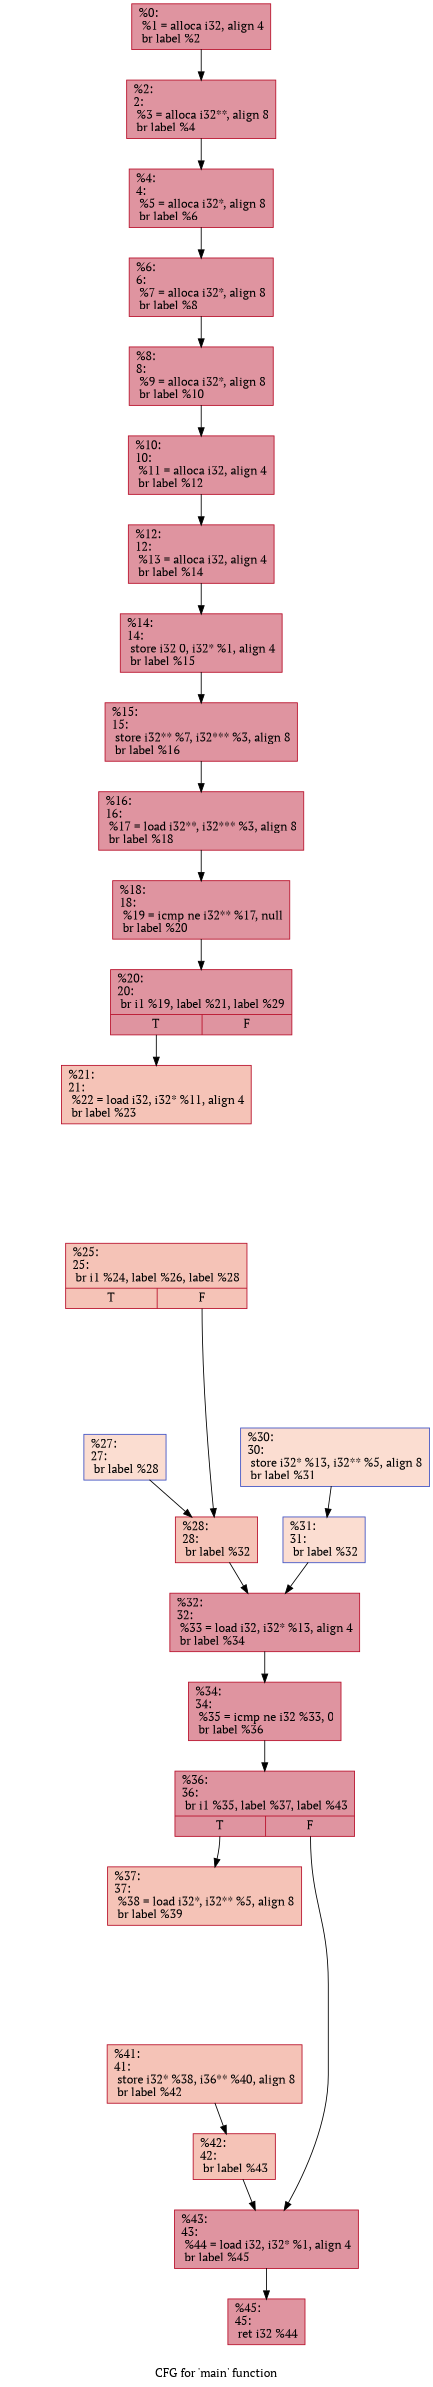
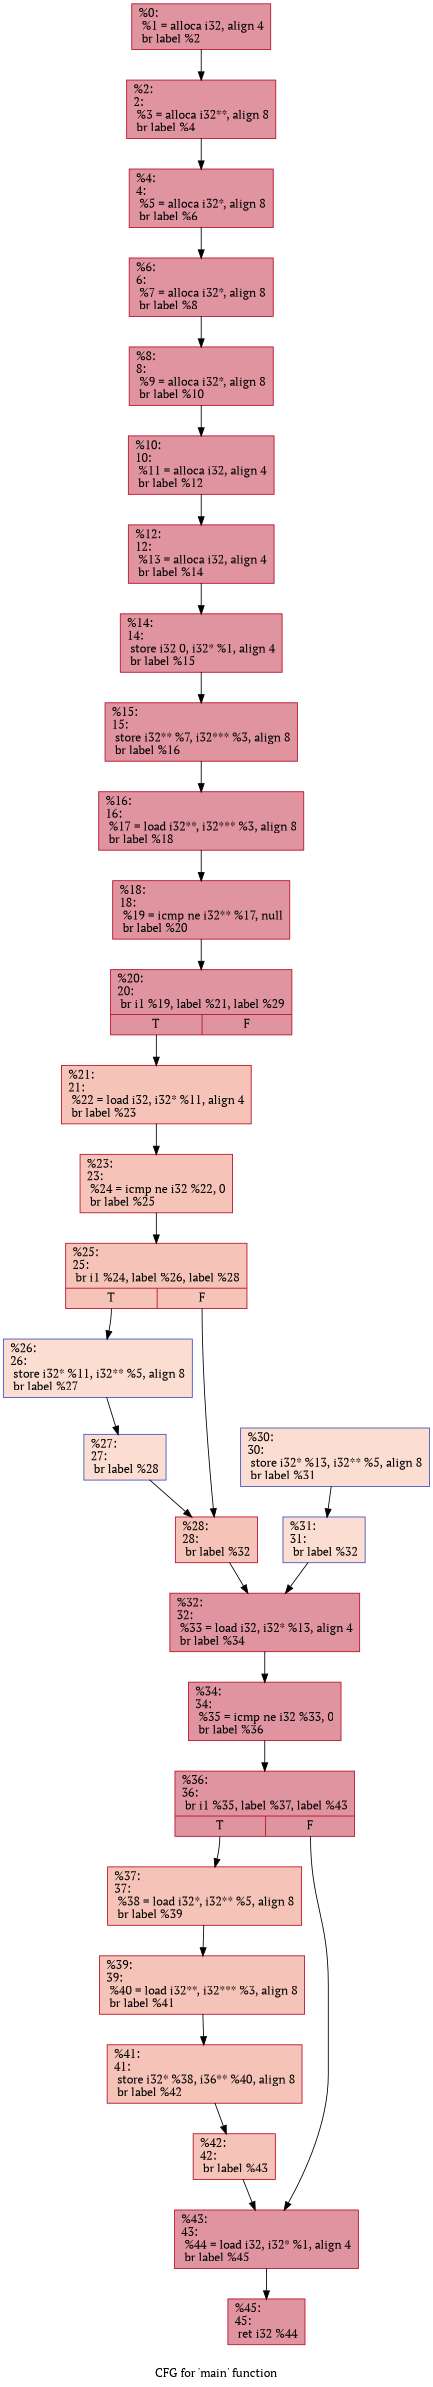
none -> (156, 1184)
none -> (98, 1368)
none -> (202, 1985)
